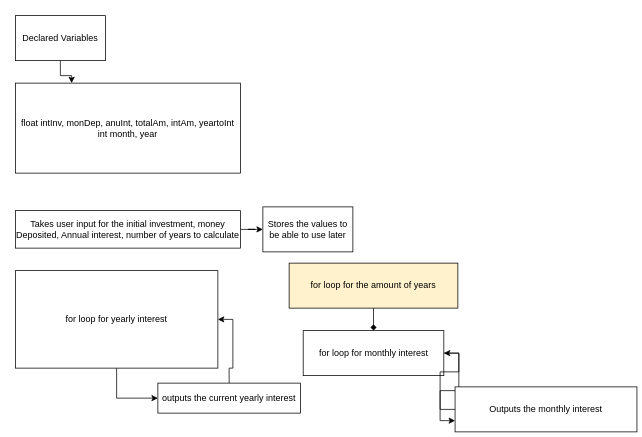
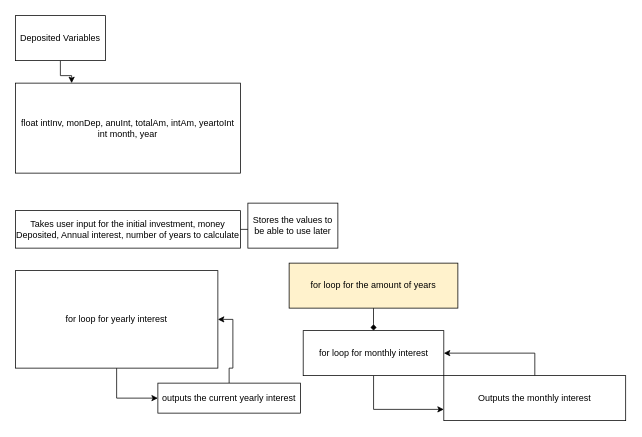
(60, 38) -> (60, 38)
(308, 229) -> (293, 225)
(546, 409) -> (535, 398)
